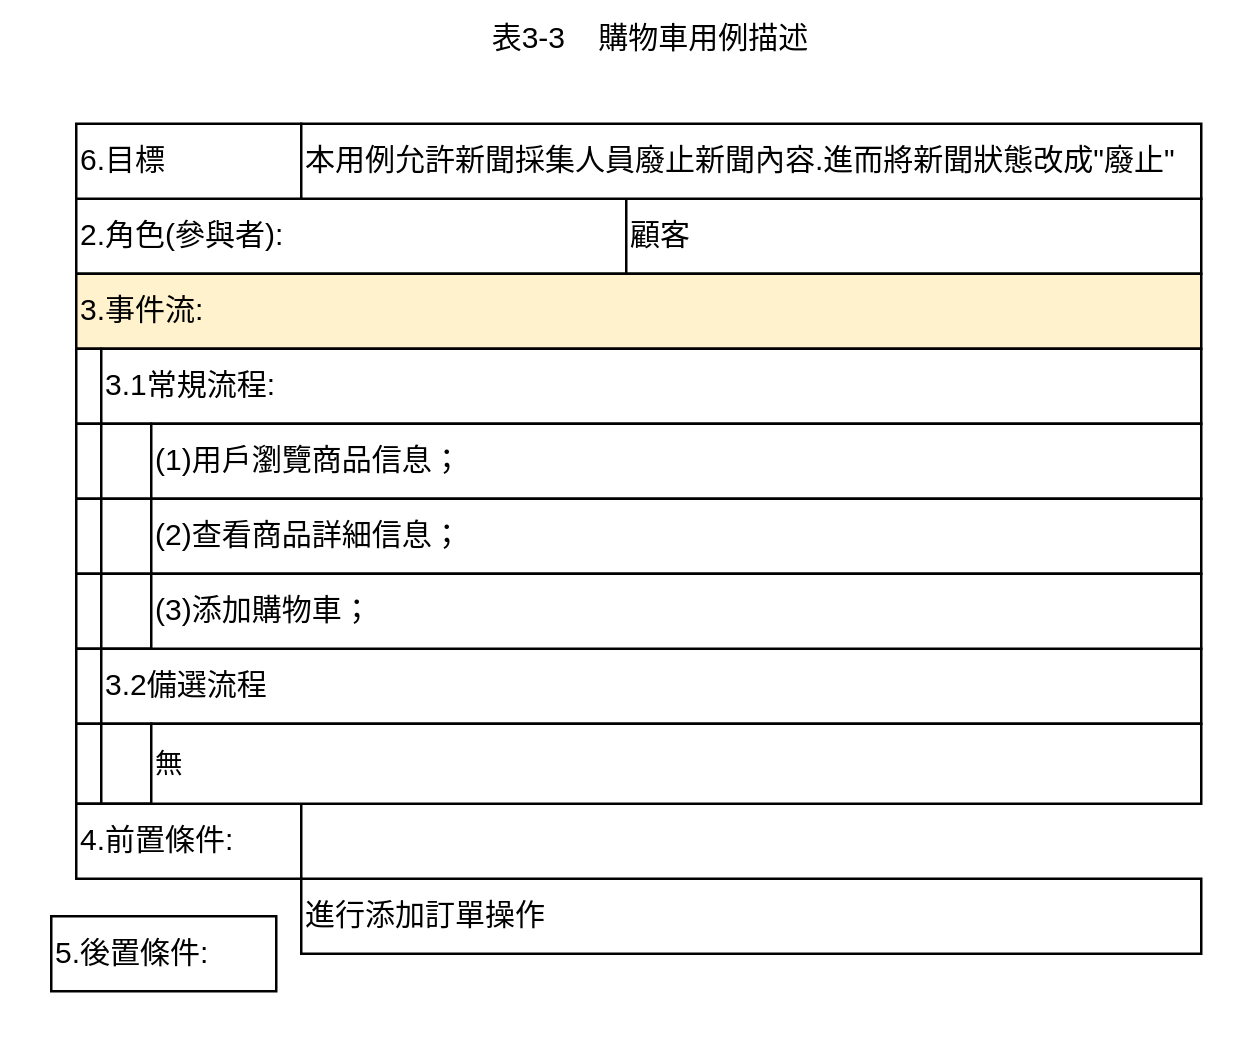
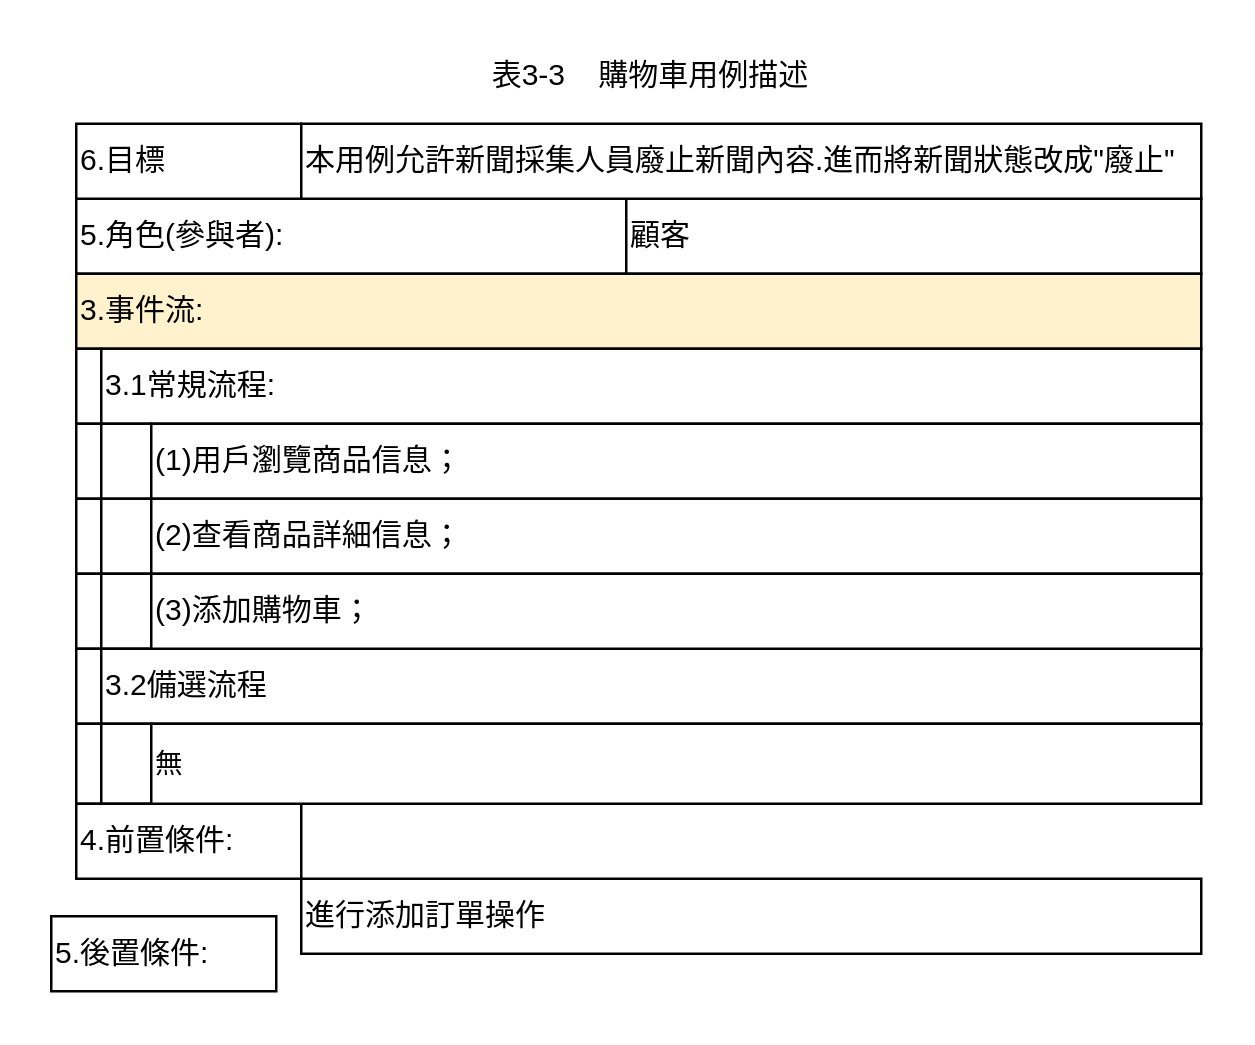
(651, 38) -> (651, 75)
(190, 236) -> (190, 236)
